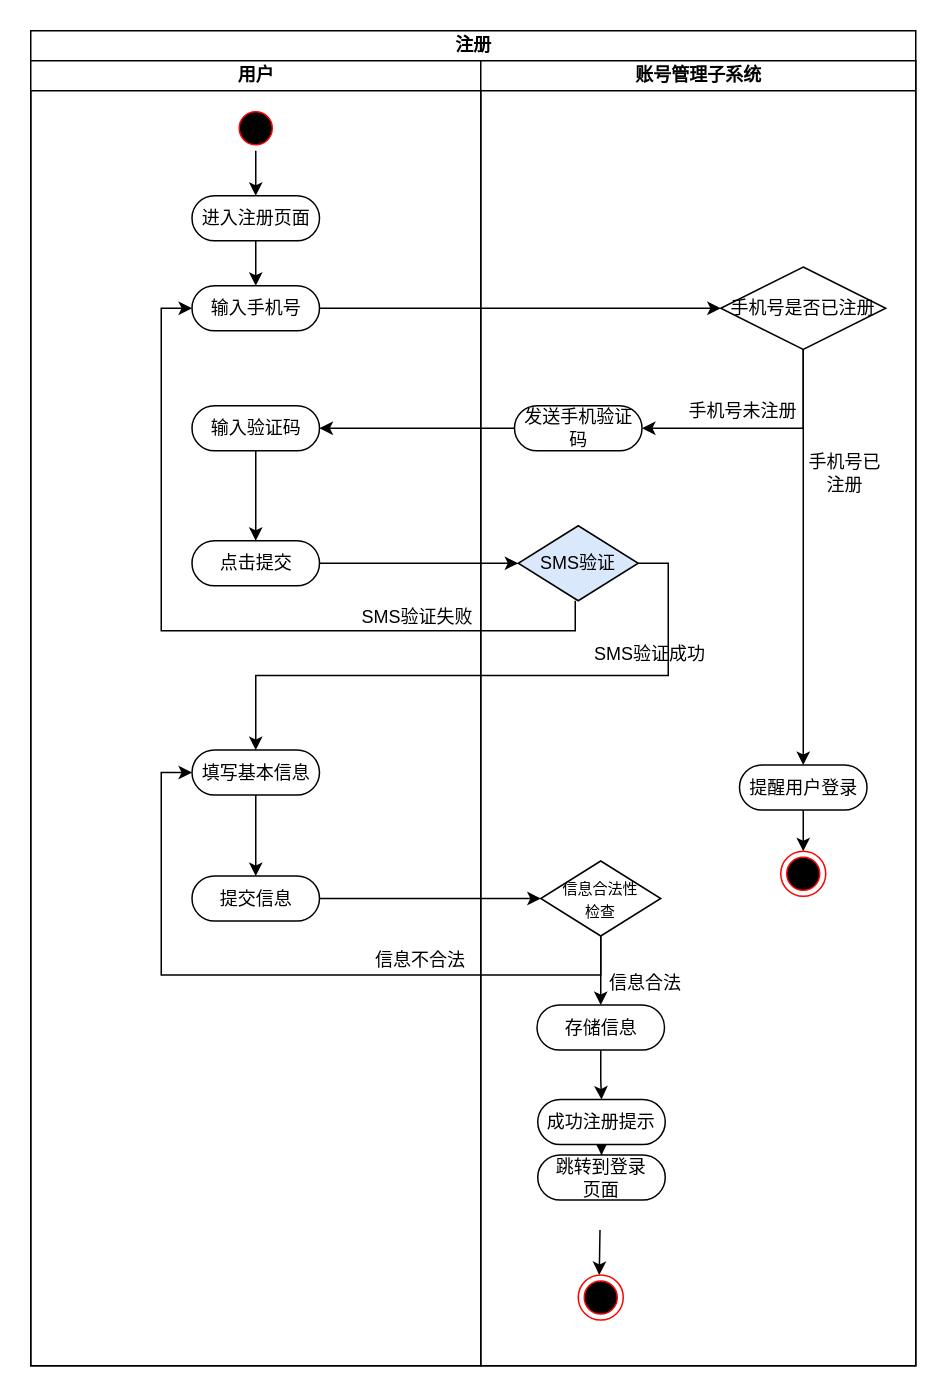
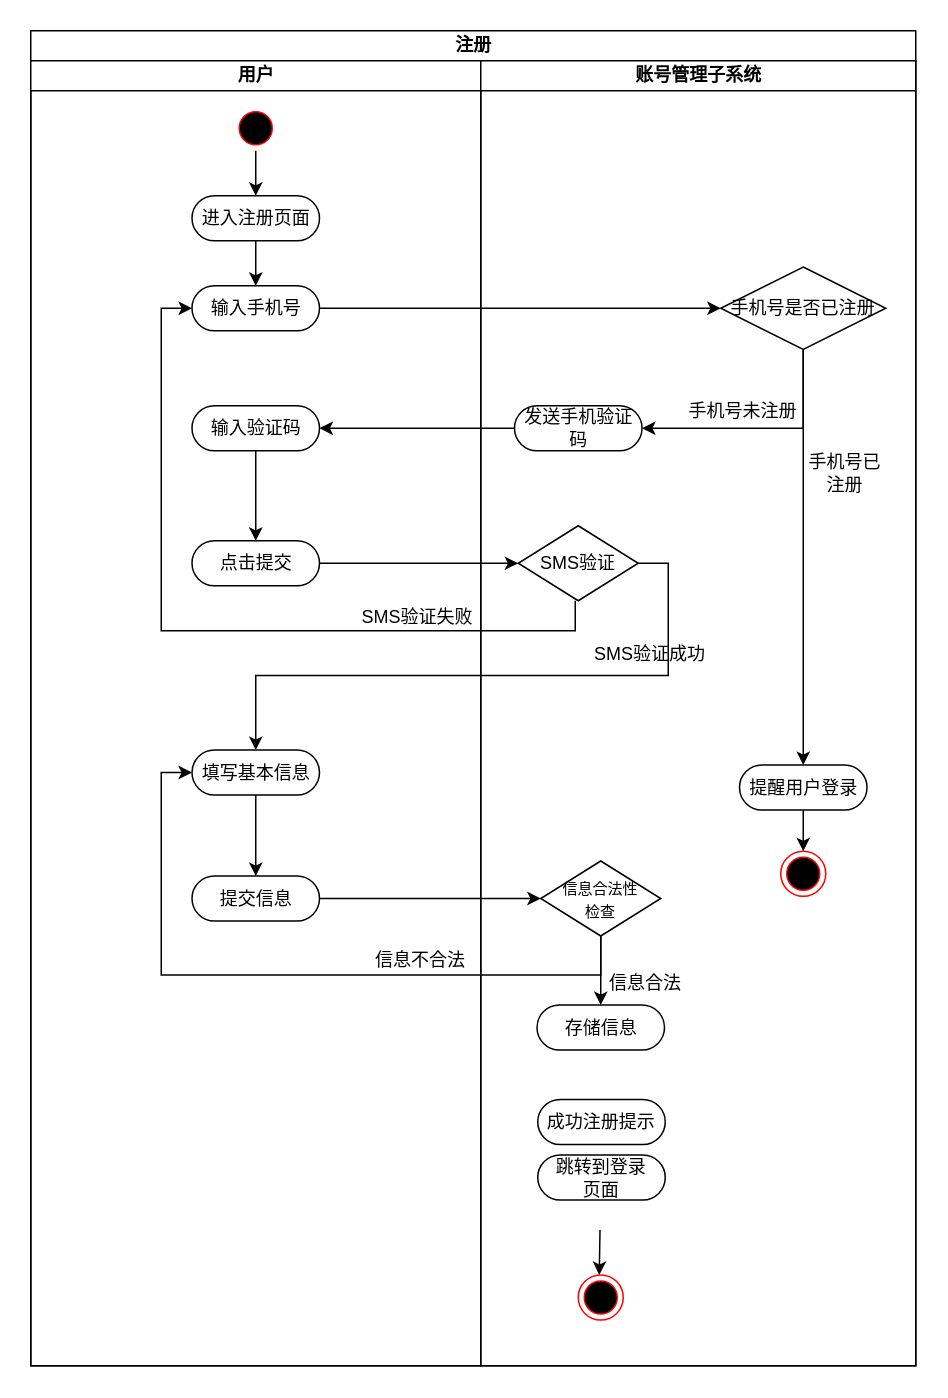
(578, 563) -> (578, 563)
(601, 1069) -> none
(602, 1149) -> none
